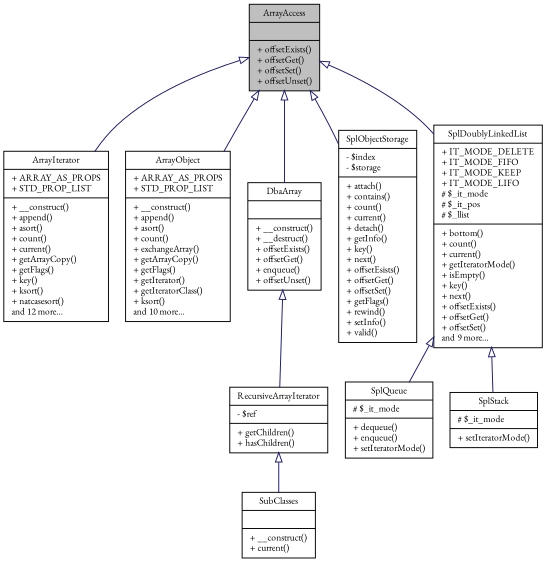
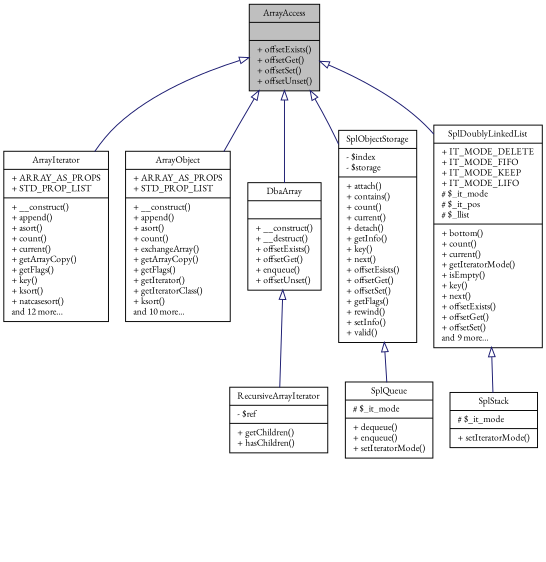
(419, 364) -> (386, 367)
(279, 525) -> none
